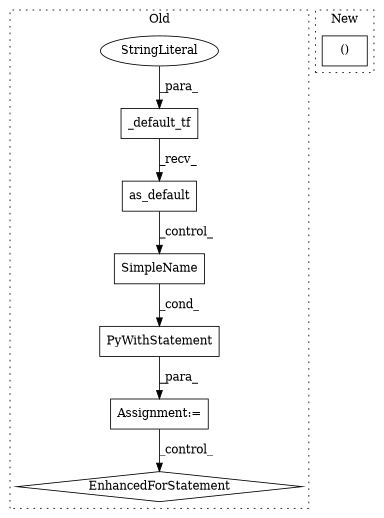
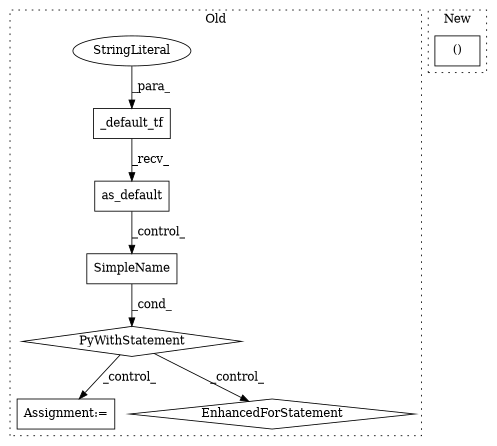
(159, 341) -> (132, 341)
(179, 378) -> (129, 378)
(159, 446) -> (198, 376)
